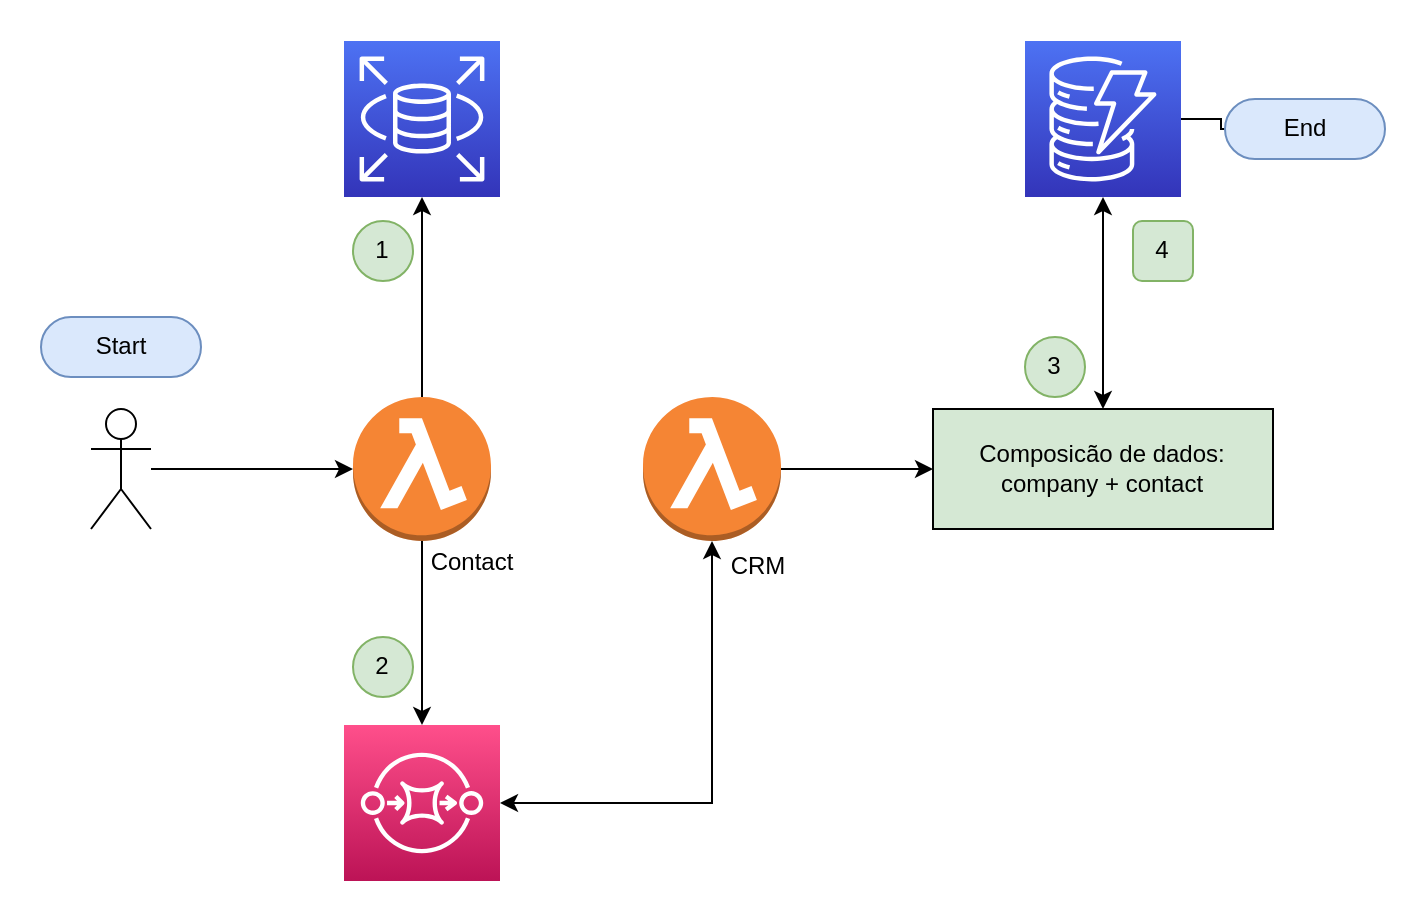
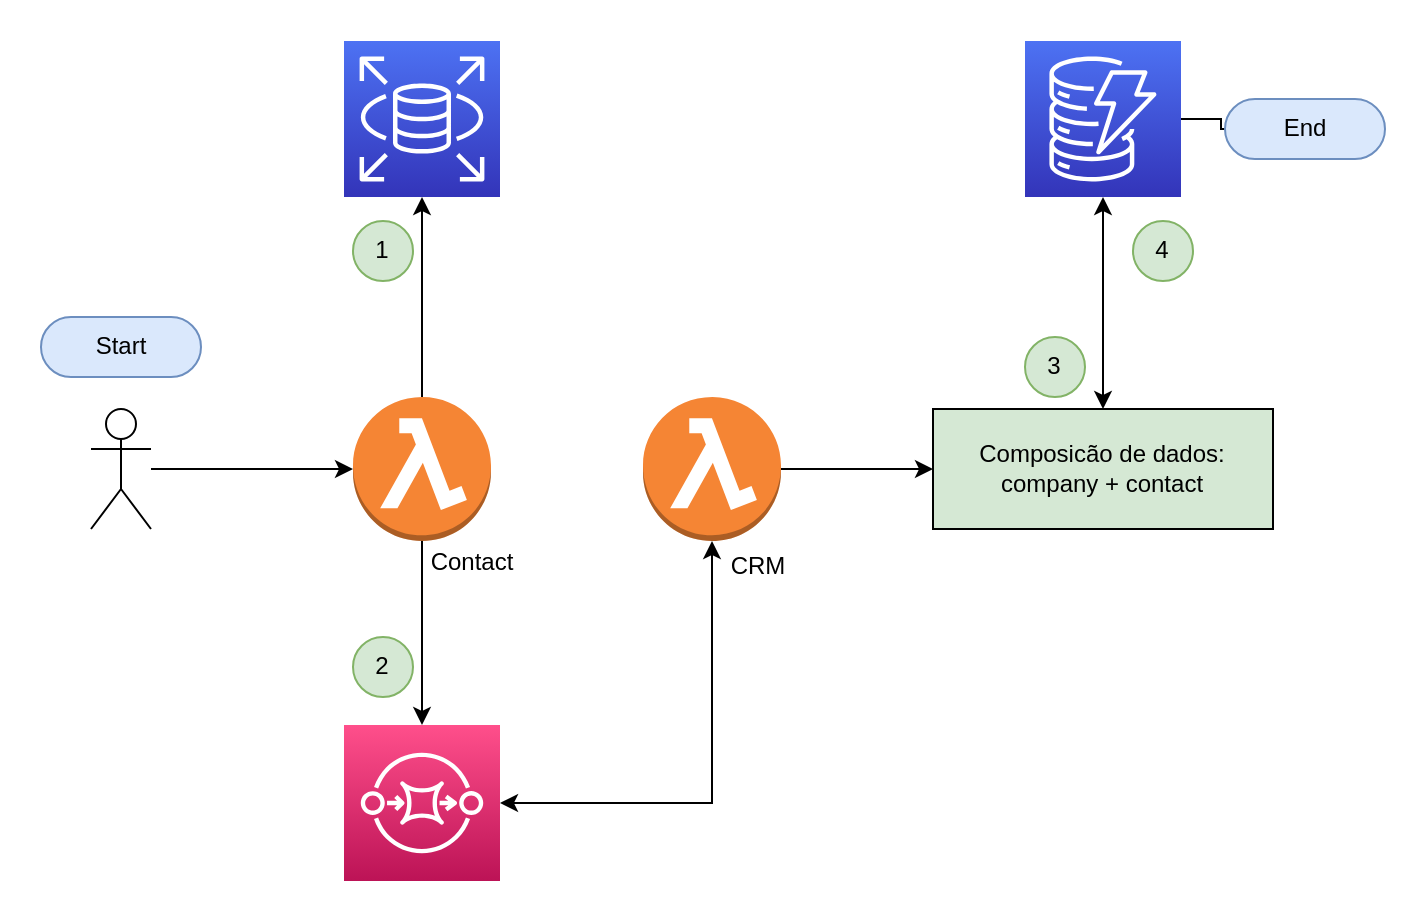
(1163, 251) -> (1163, 251)
